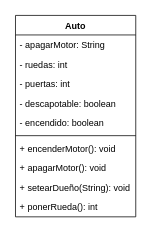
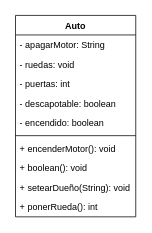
(48, 65) -> (50, 65)
(68, 168) -> (56, 168)
